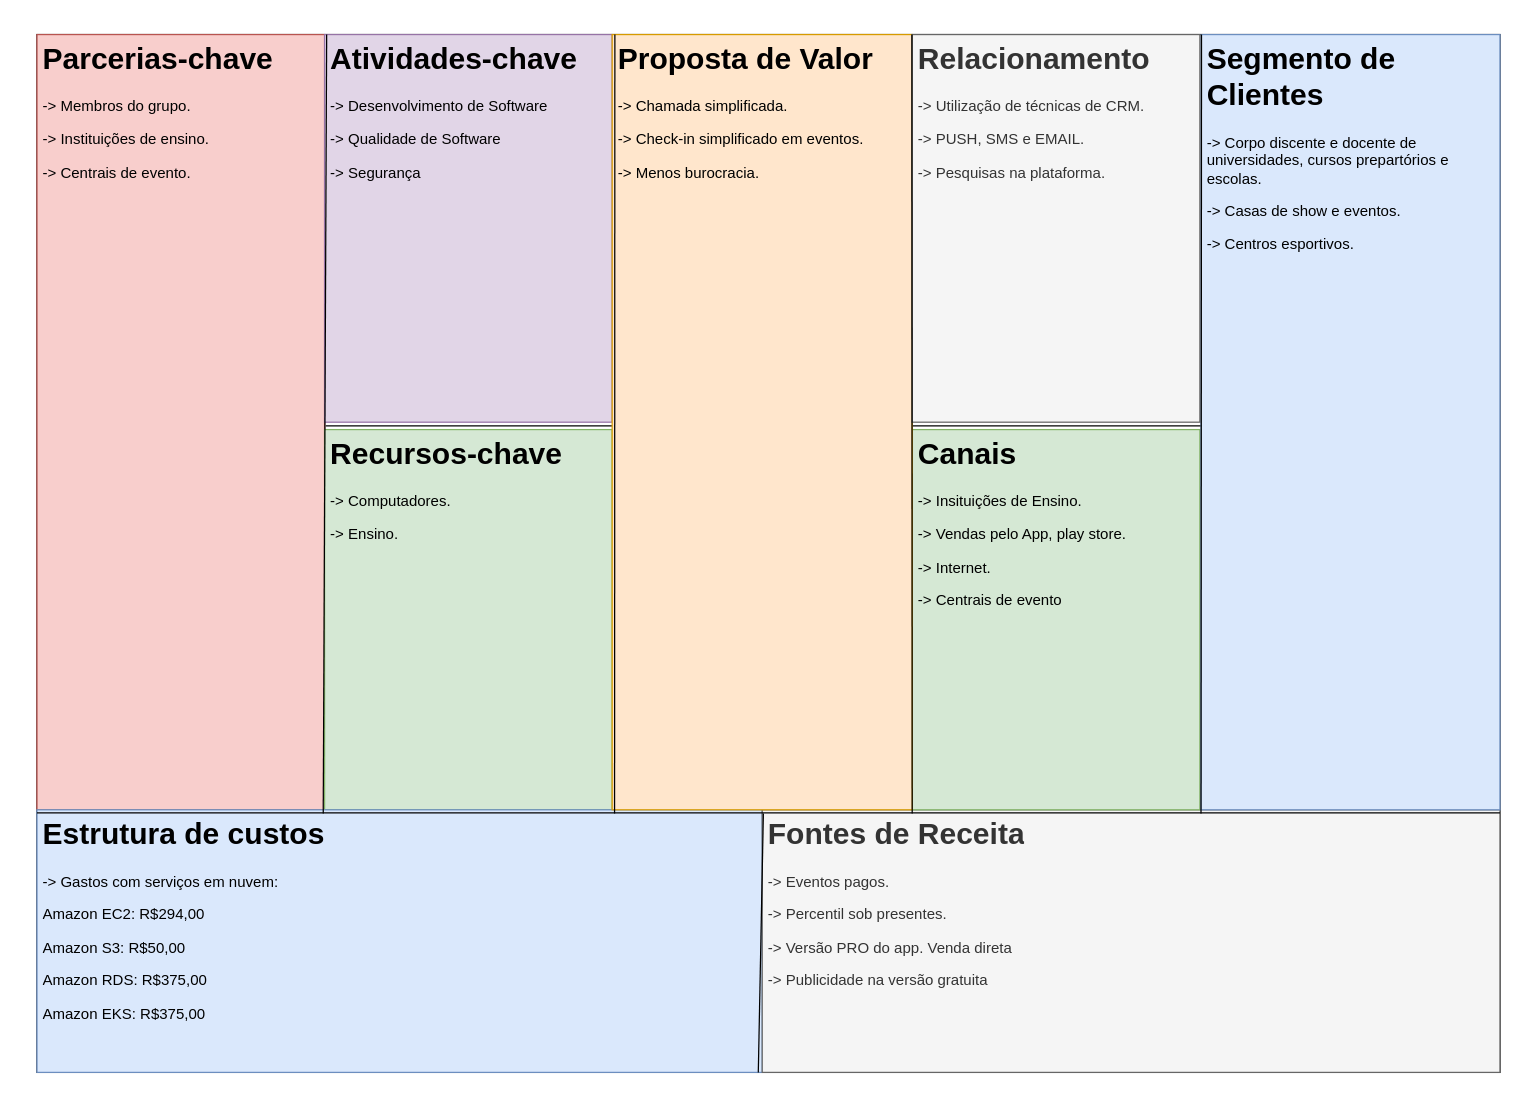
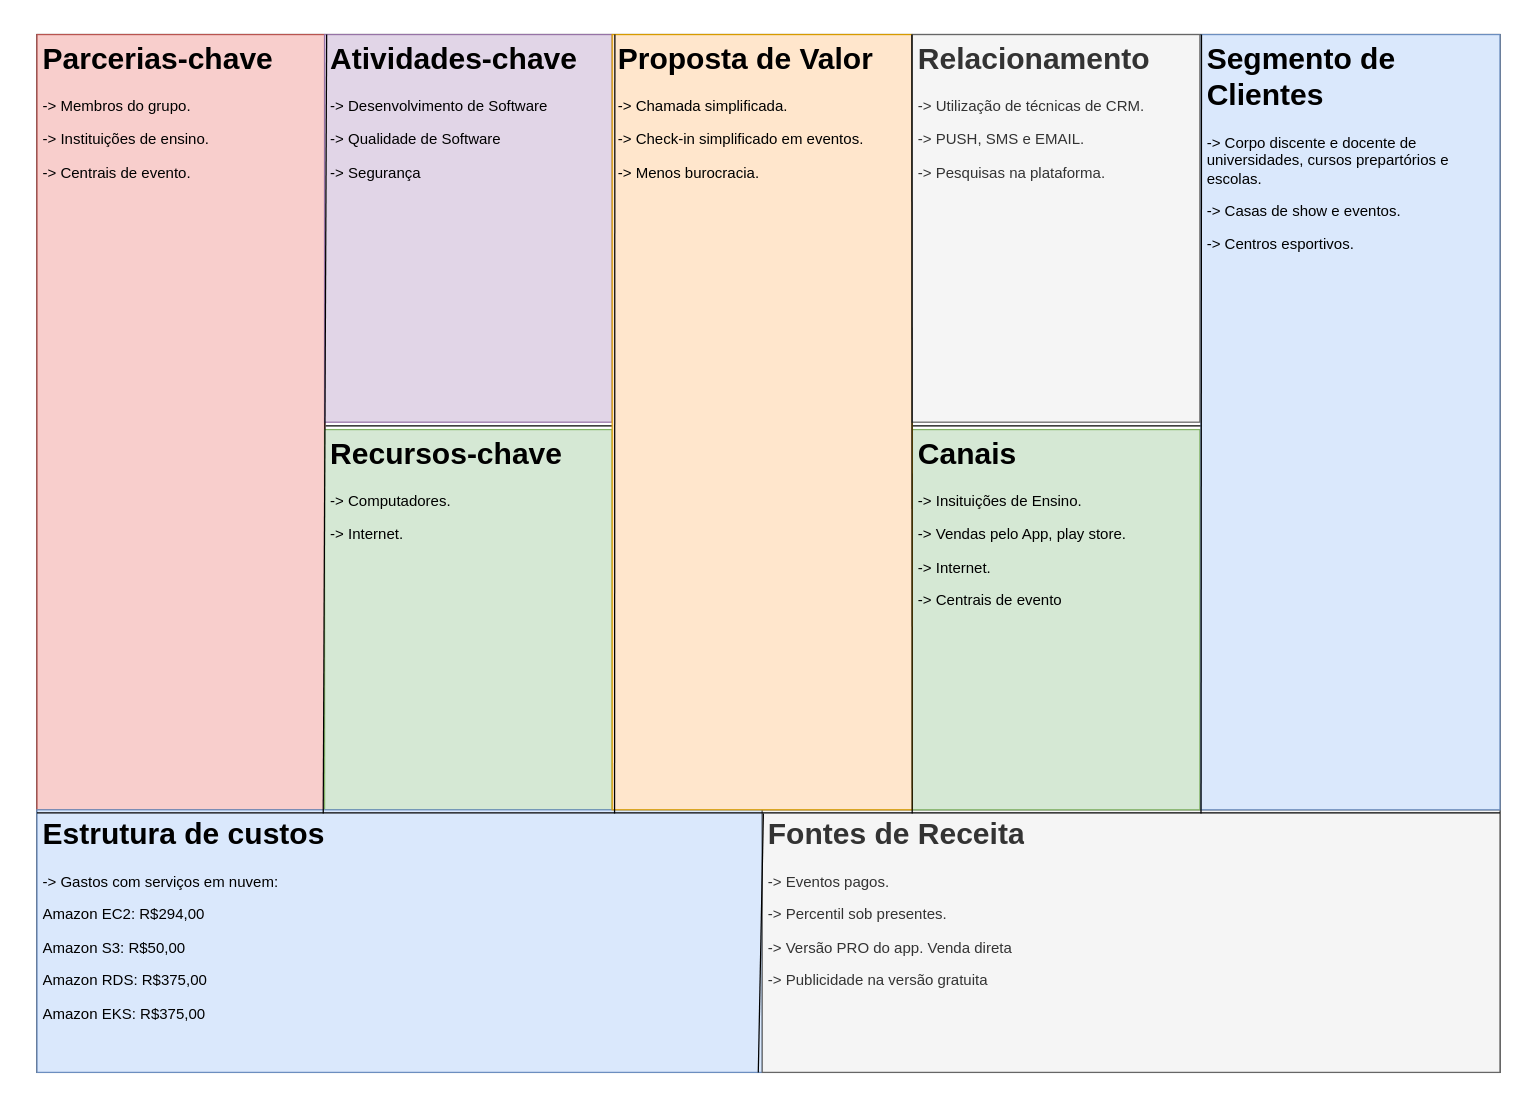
(394, 444) -> (394, 444)
